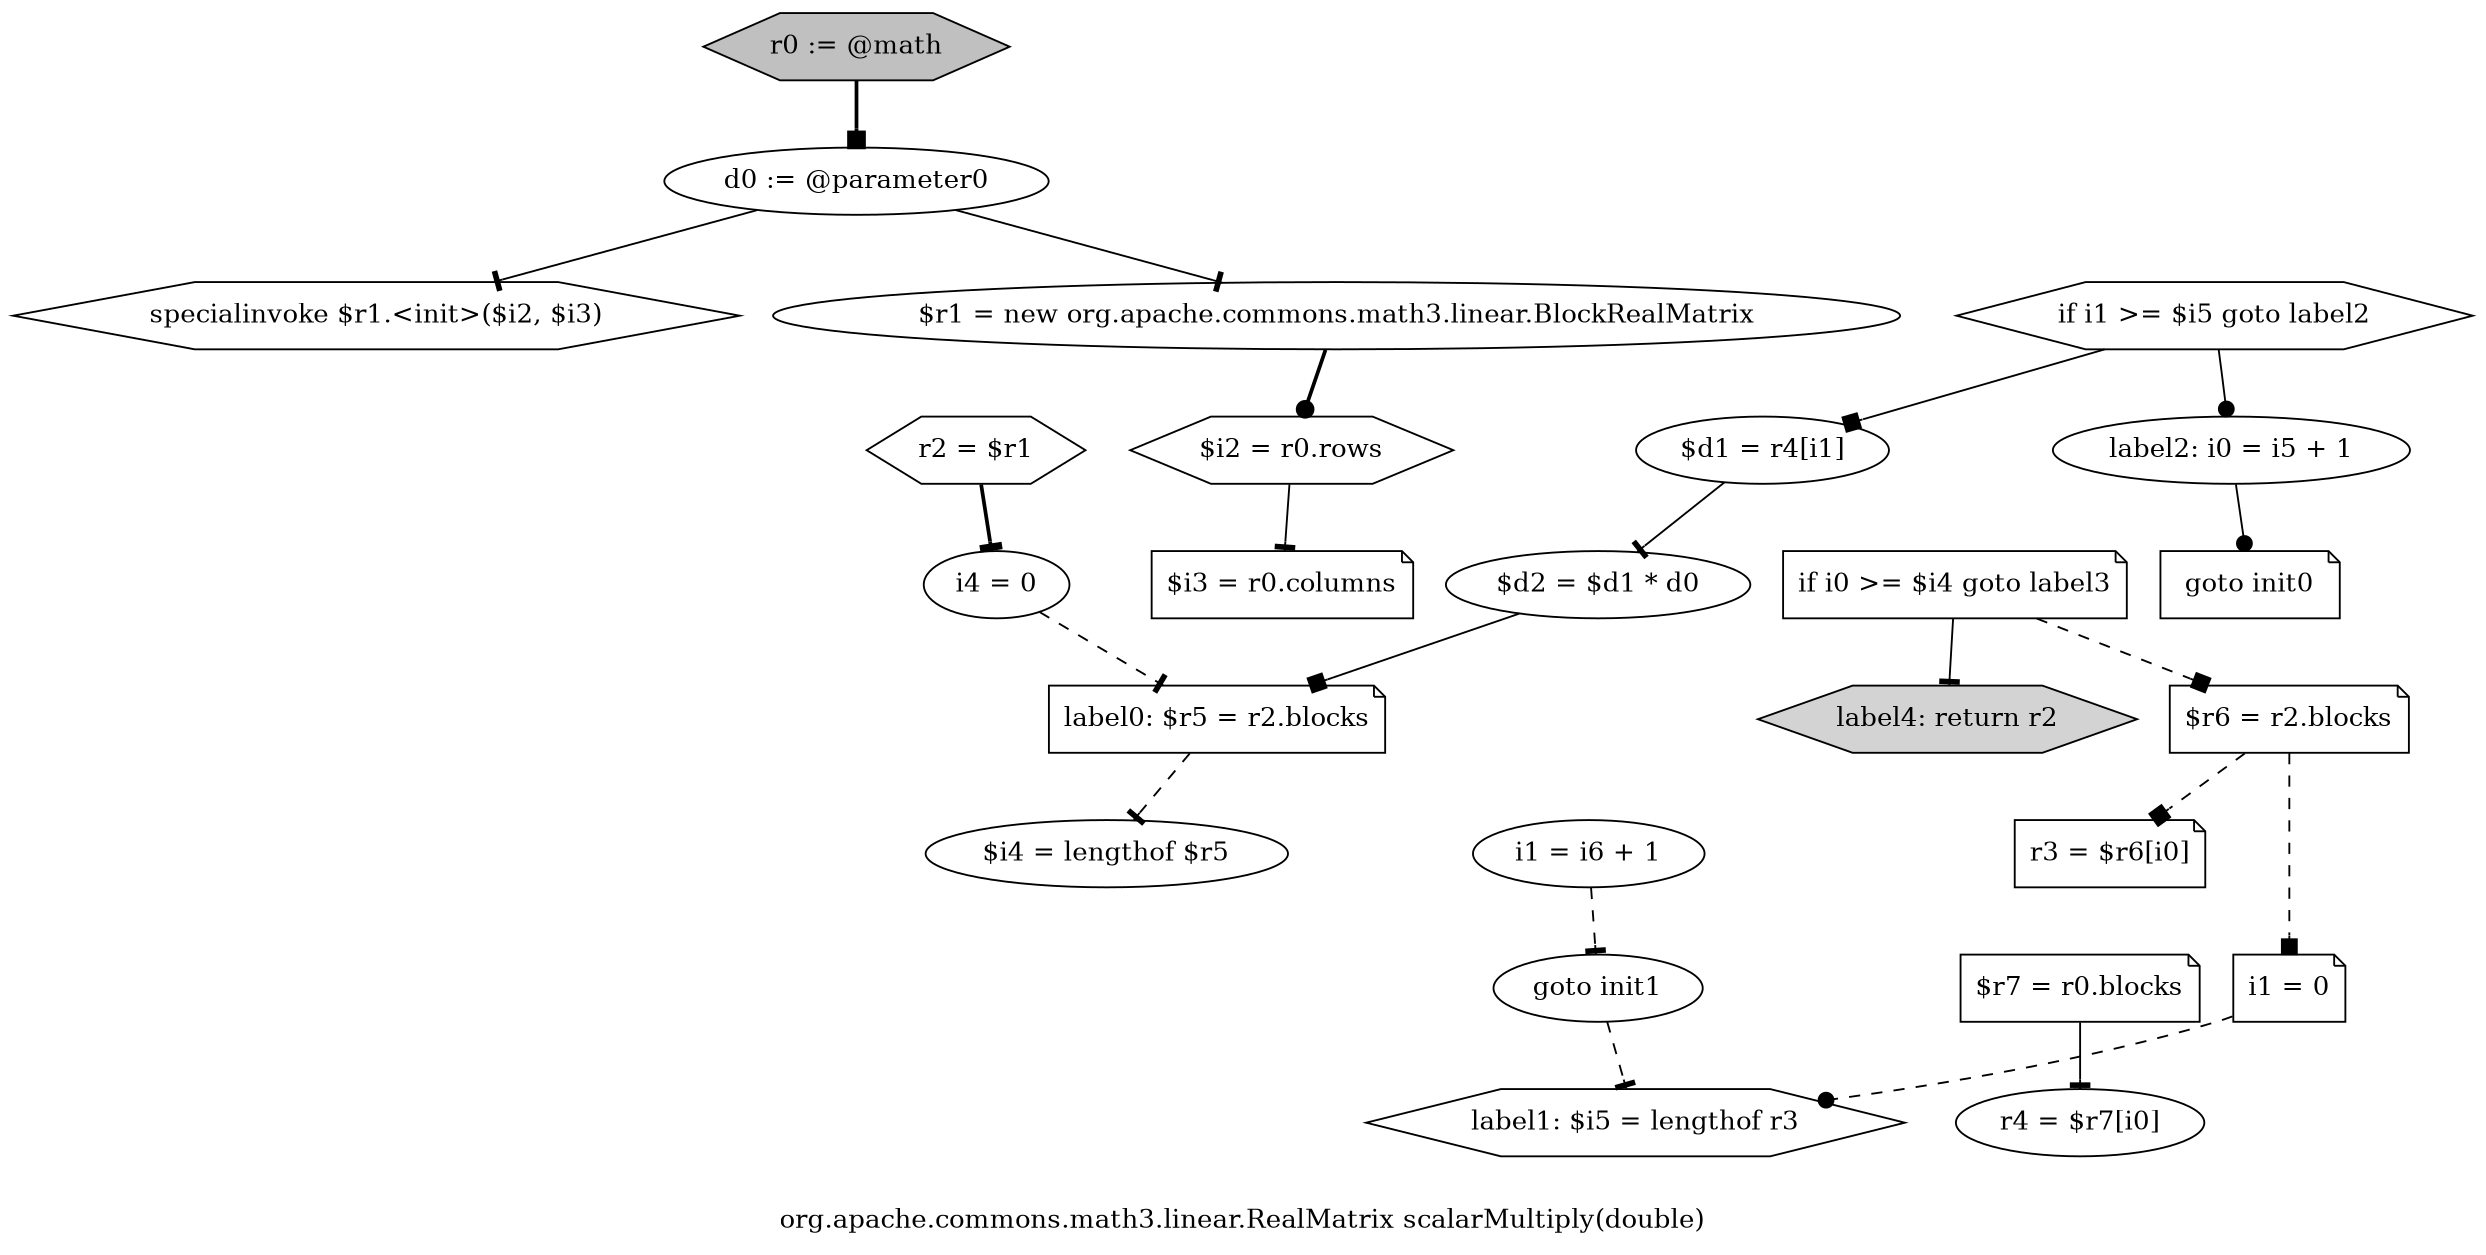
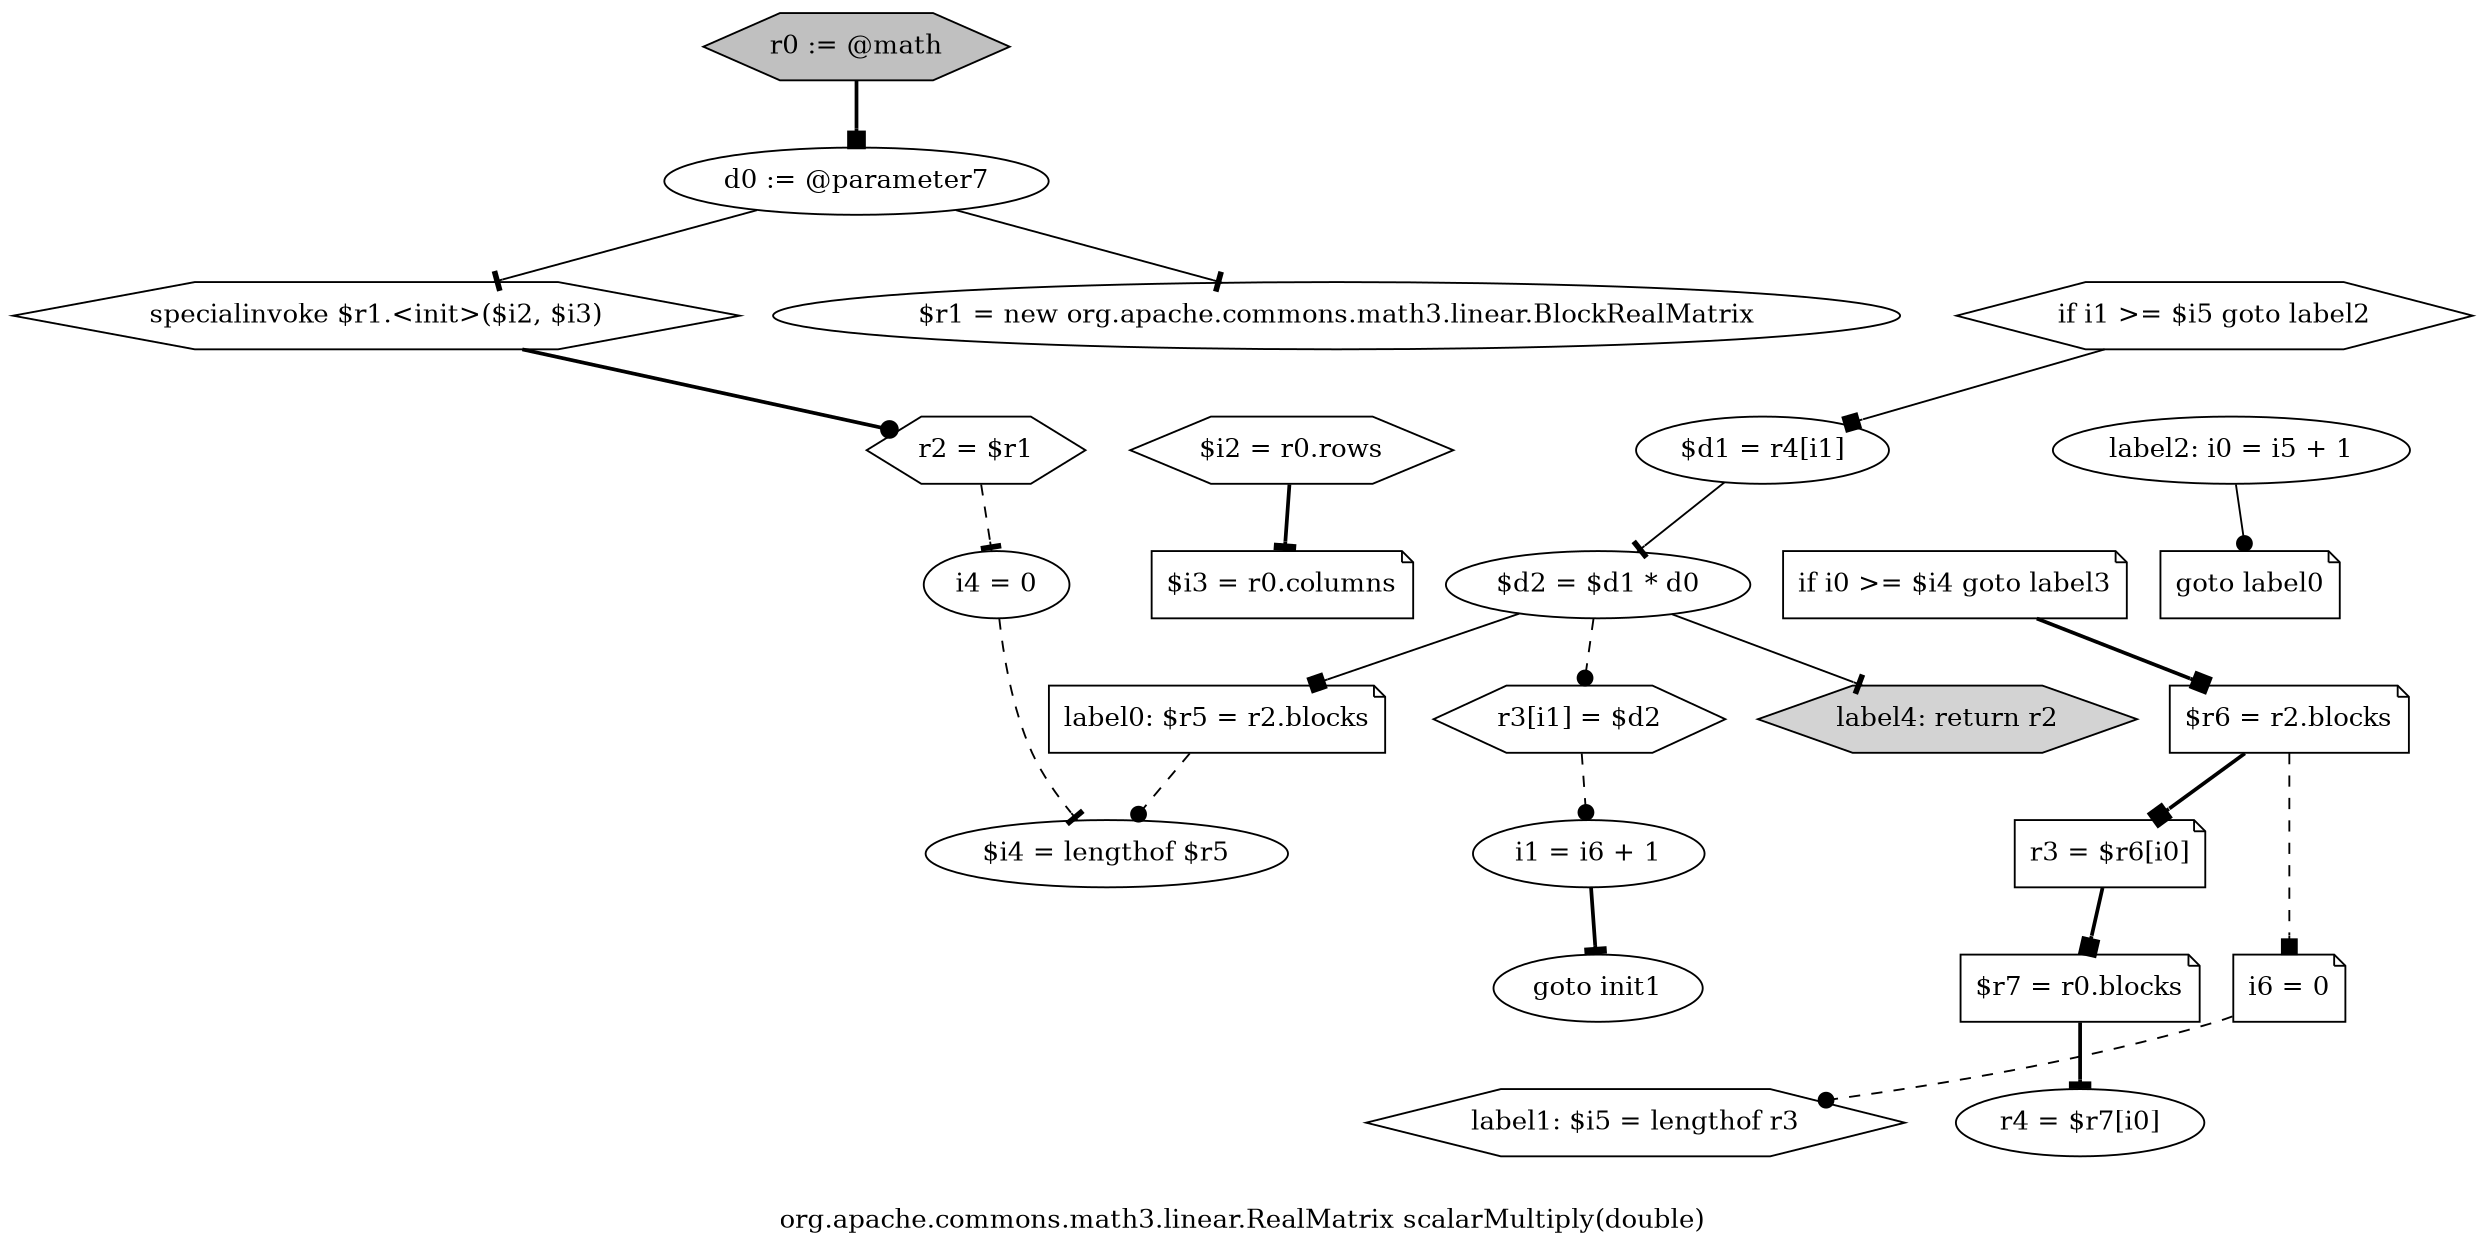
(857, 181) -> (857, 181)
(1317, 376) -> none
(2222, 376) -> none
none -> (702, 389)
(986, 513) -> (986, 513)
(1287, 513) -> (1287, 513)
(2250, 585) -> (2250, 585)
(1097, 646) -> (1020, 721)
(1951, 647) -> (1763, 648)
(2113, 649) -> (2113, 649)
none -> (1579, 719)
(2207, 781) -> (2207, 781)
(1165, 783) -> (1165, 783)
none -> (2097, 912)
(1593, 916) -> (1593, 916)
(2289, 988) -> (2289, 988)
(2080, 1044) -> (2080, 1044)
(1615, 1050) -> none
